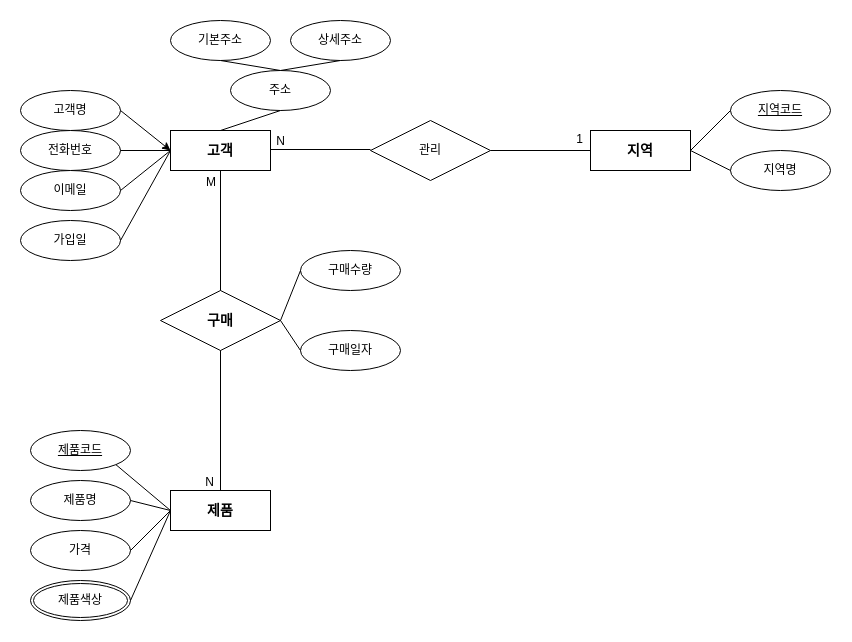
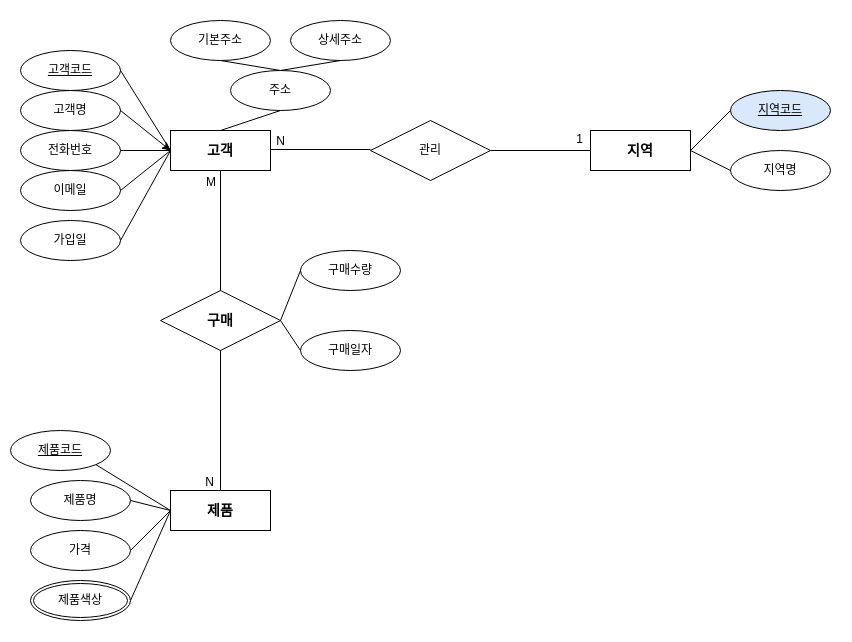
none -> (71, 71)
none -> (143, 107)
(781, 111) -> (781, 111)
(81, 451) -> (61, 451)
